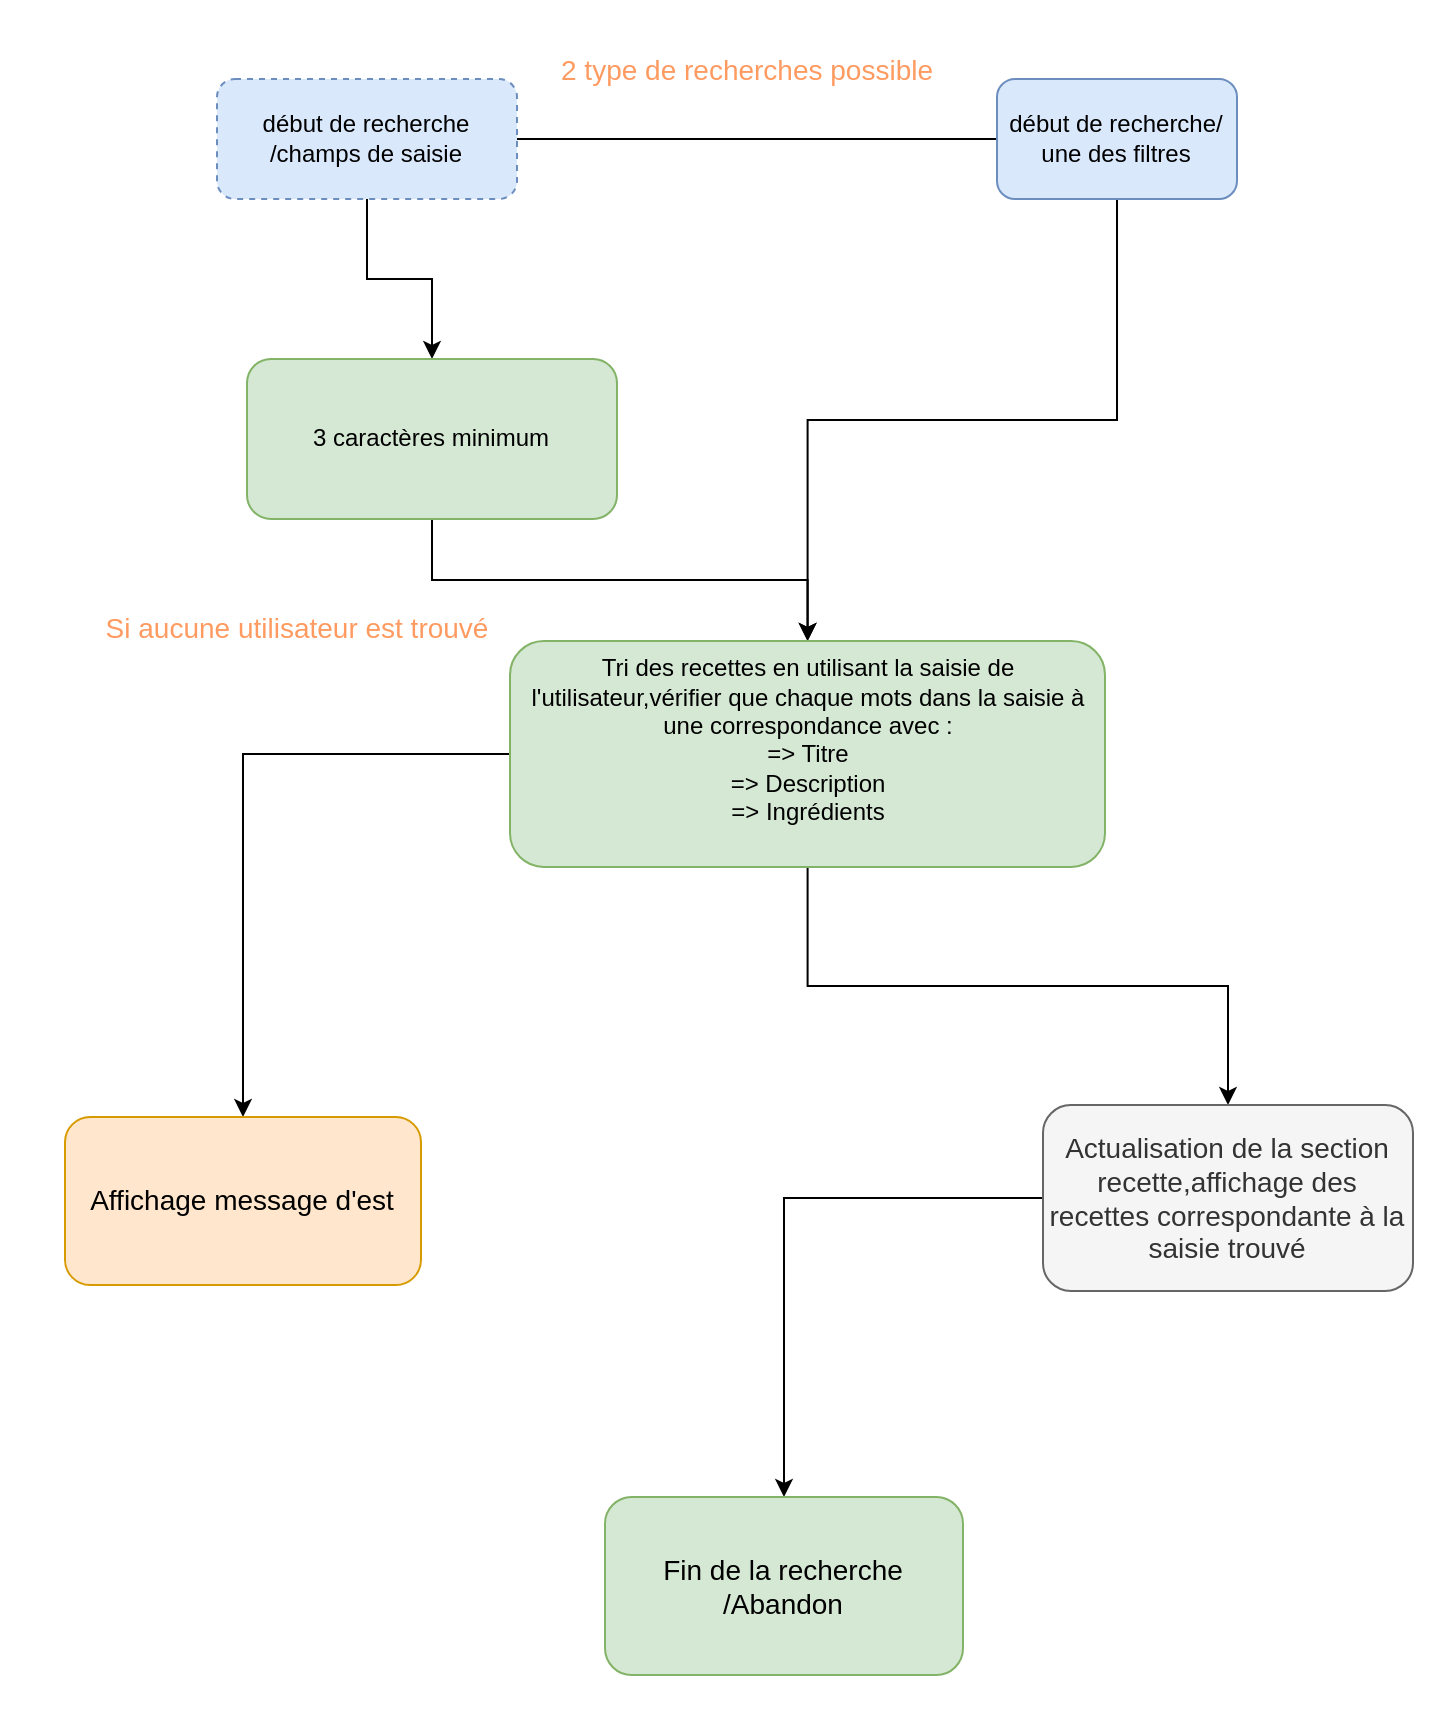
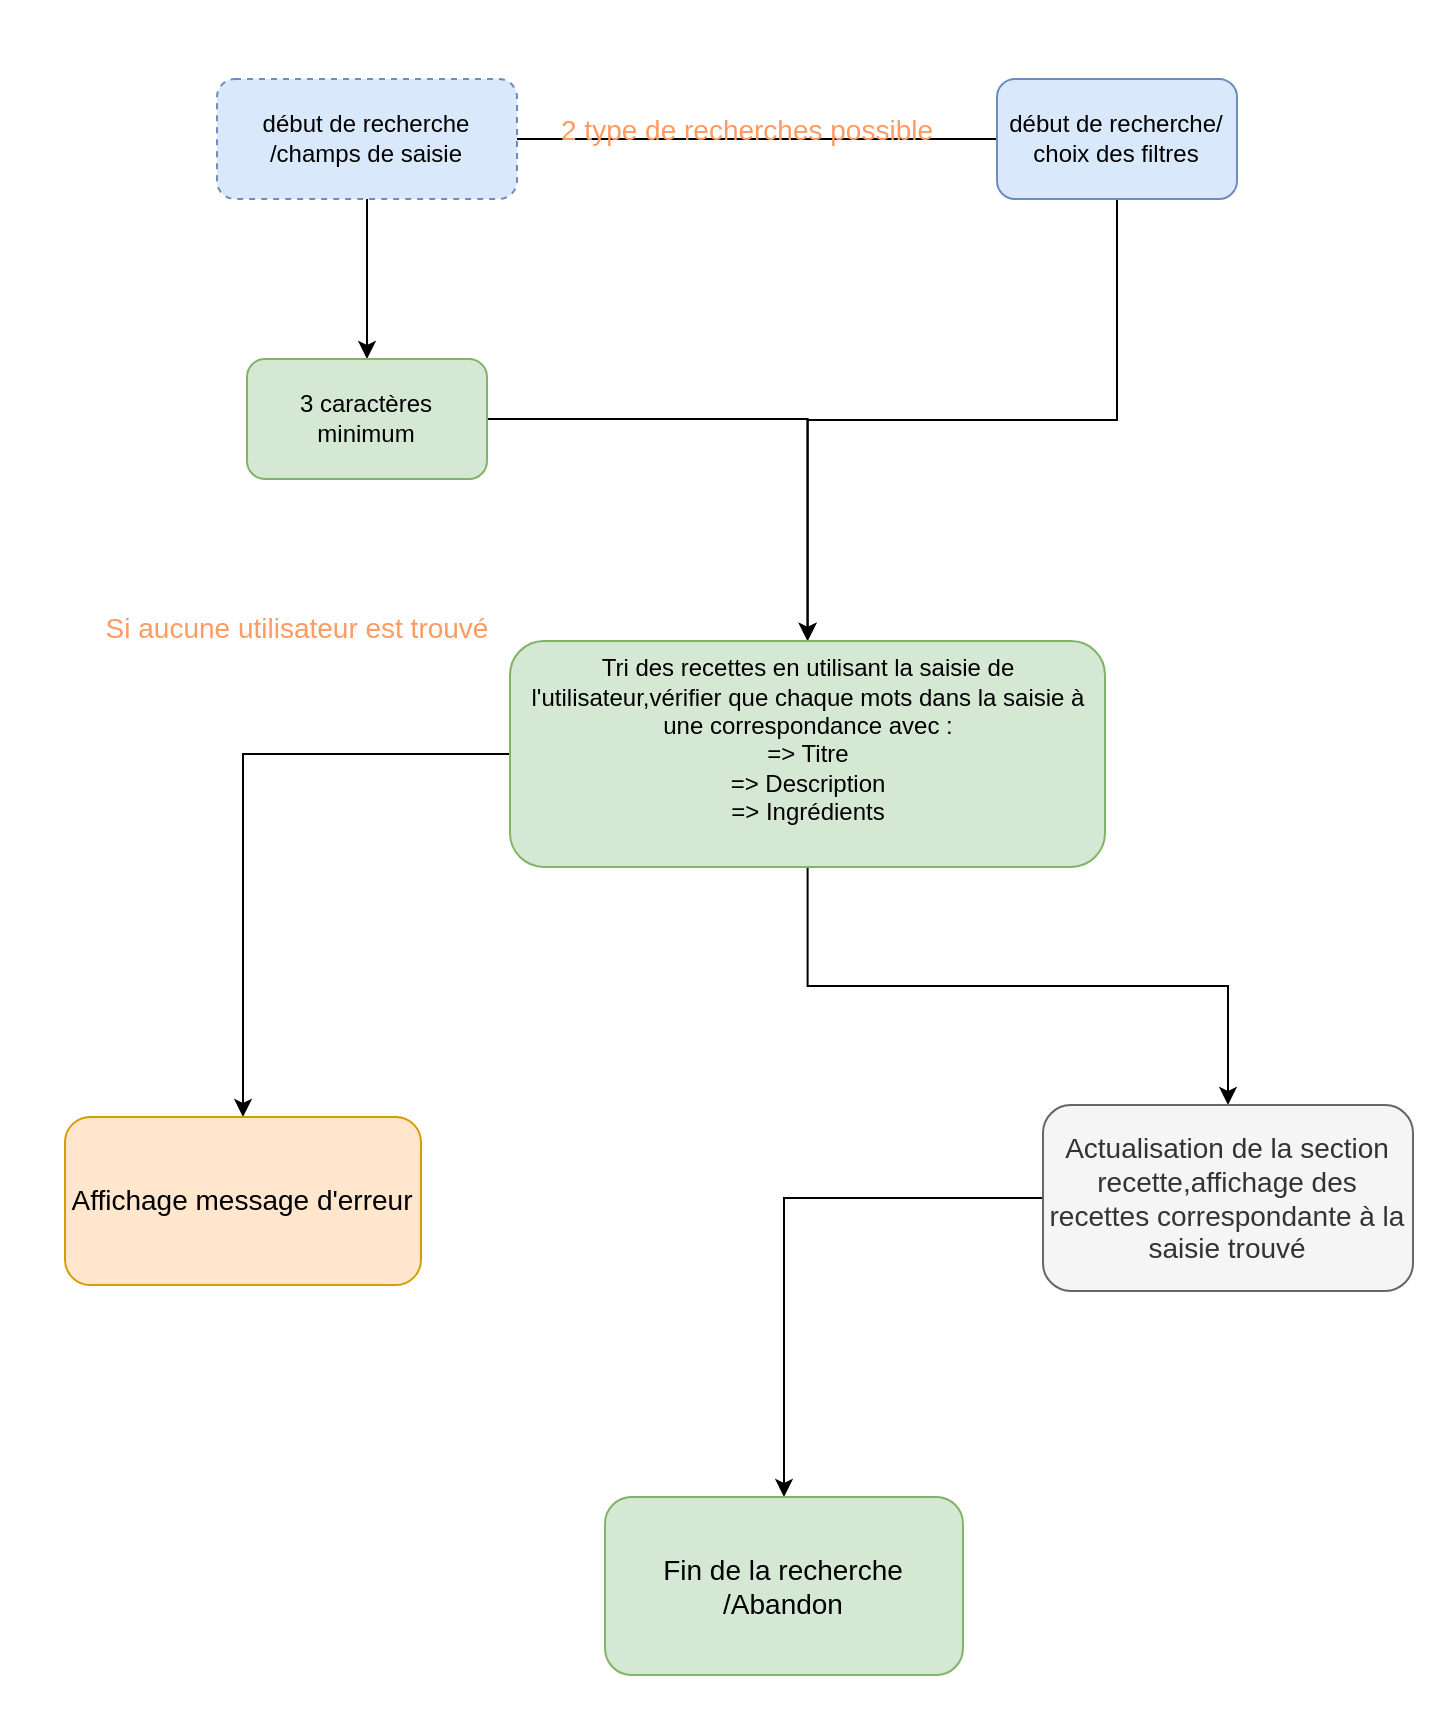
(747, 70) -> (747, 130)
(1117, 139) -> (1117, 139)
(432, 439) -> (367, 419)
(243, 1201) -> (243, 1201)
